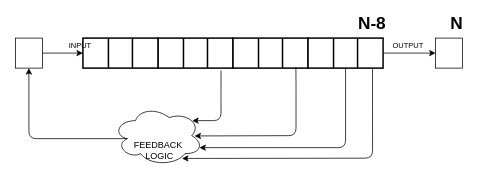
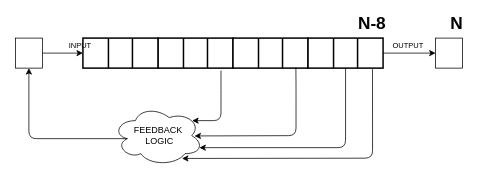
(158, 150) -> (158, 135)
